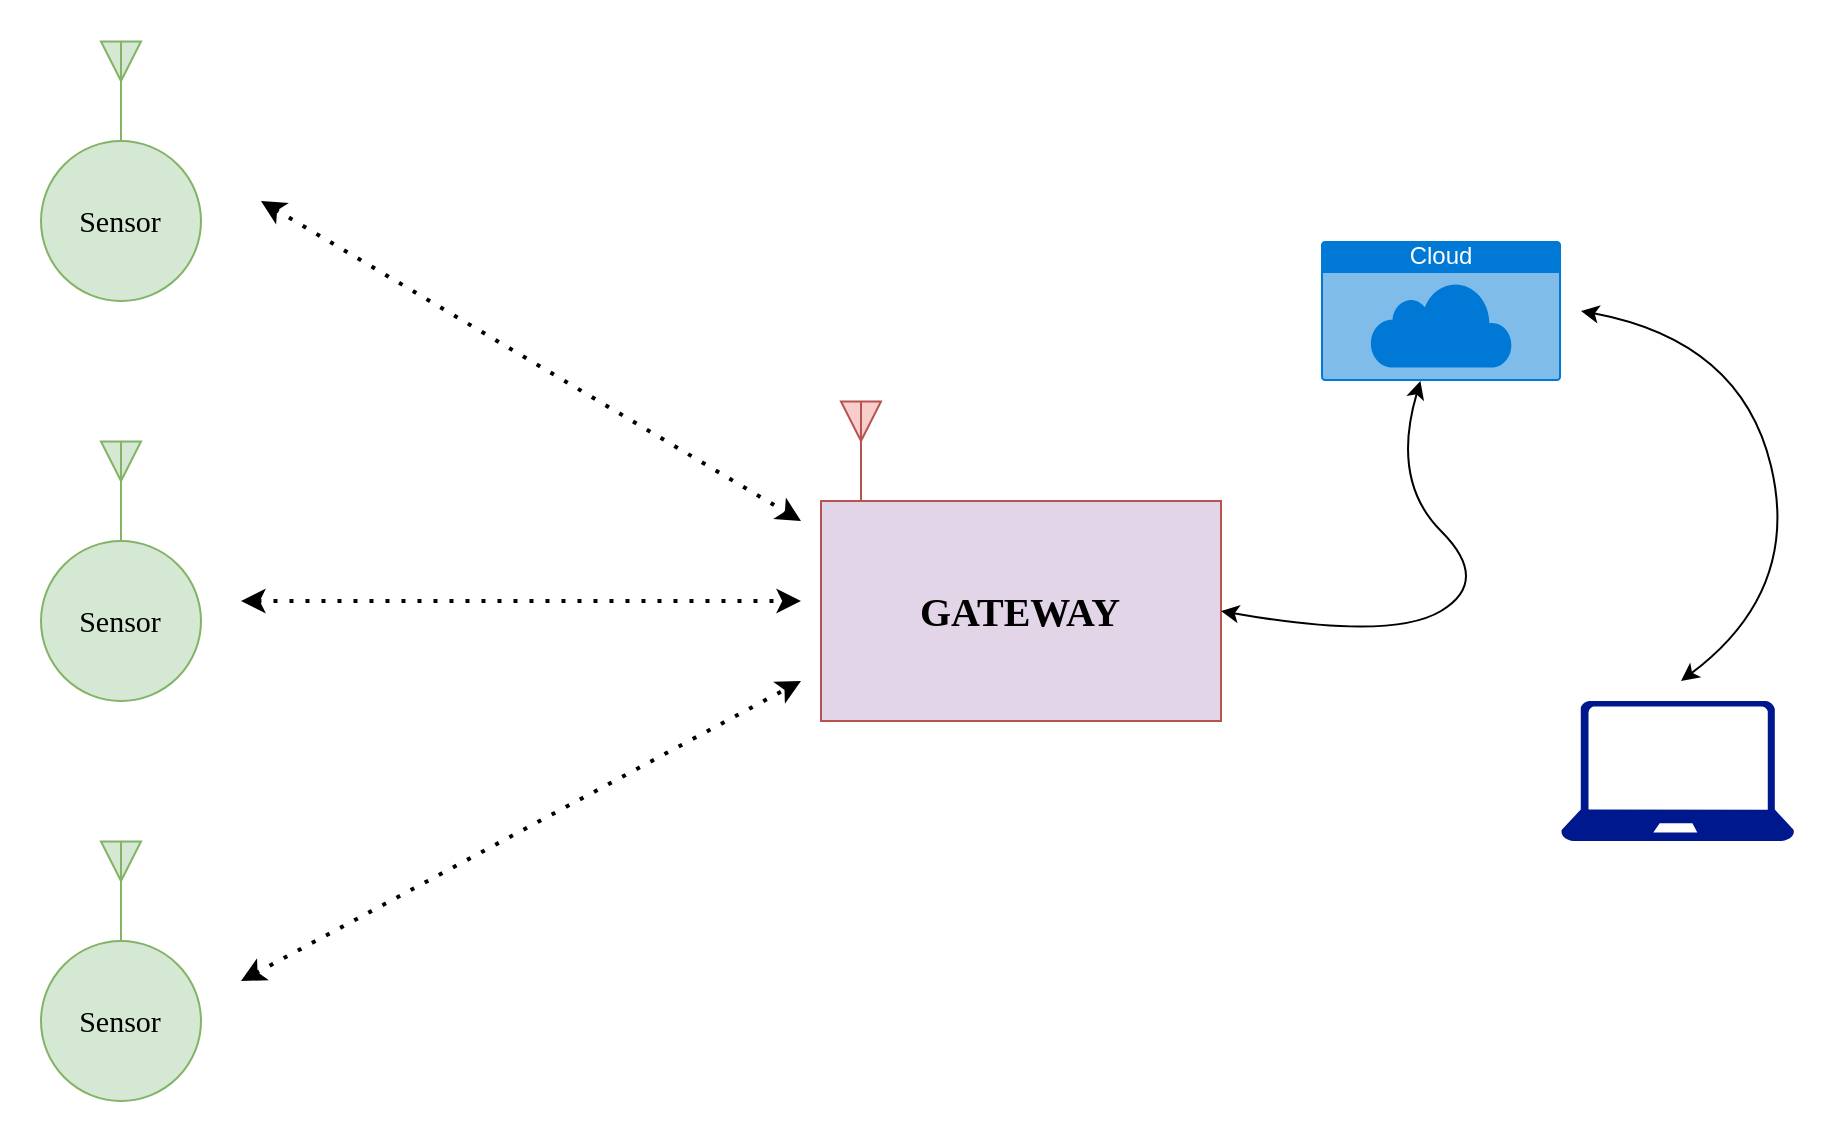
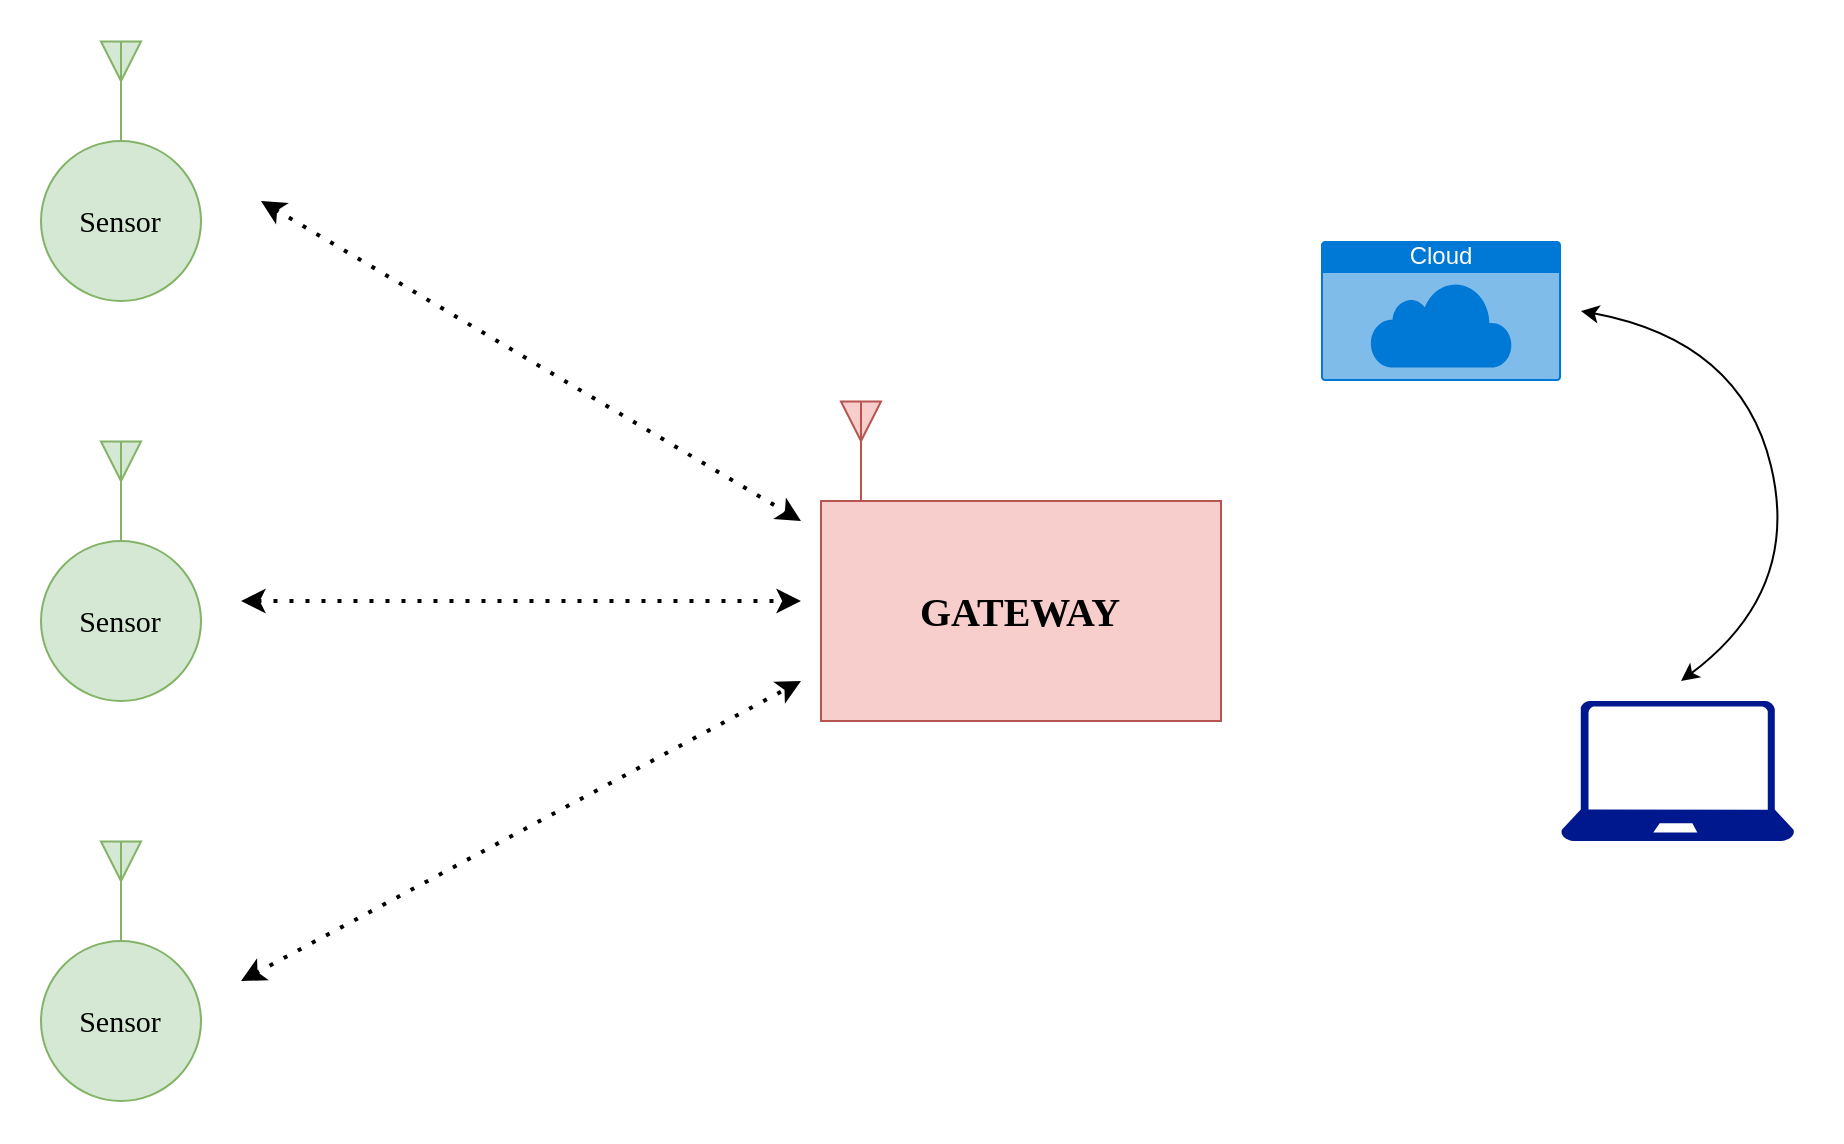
(1453, 602) -> none
(1021, 611) -> (1021, 611)
